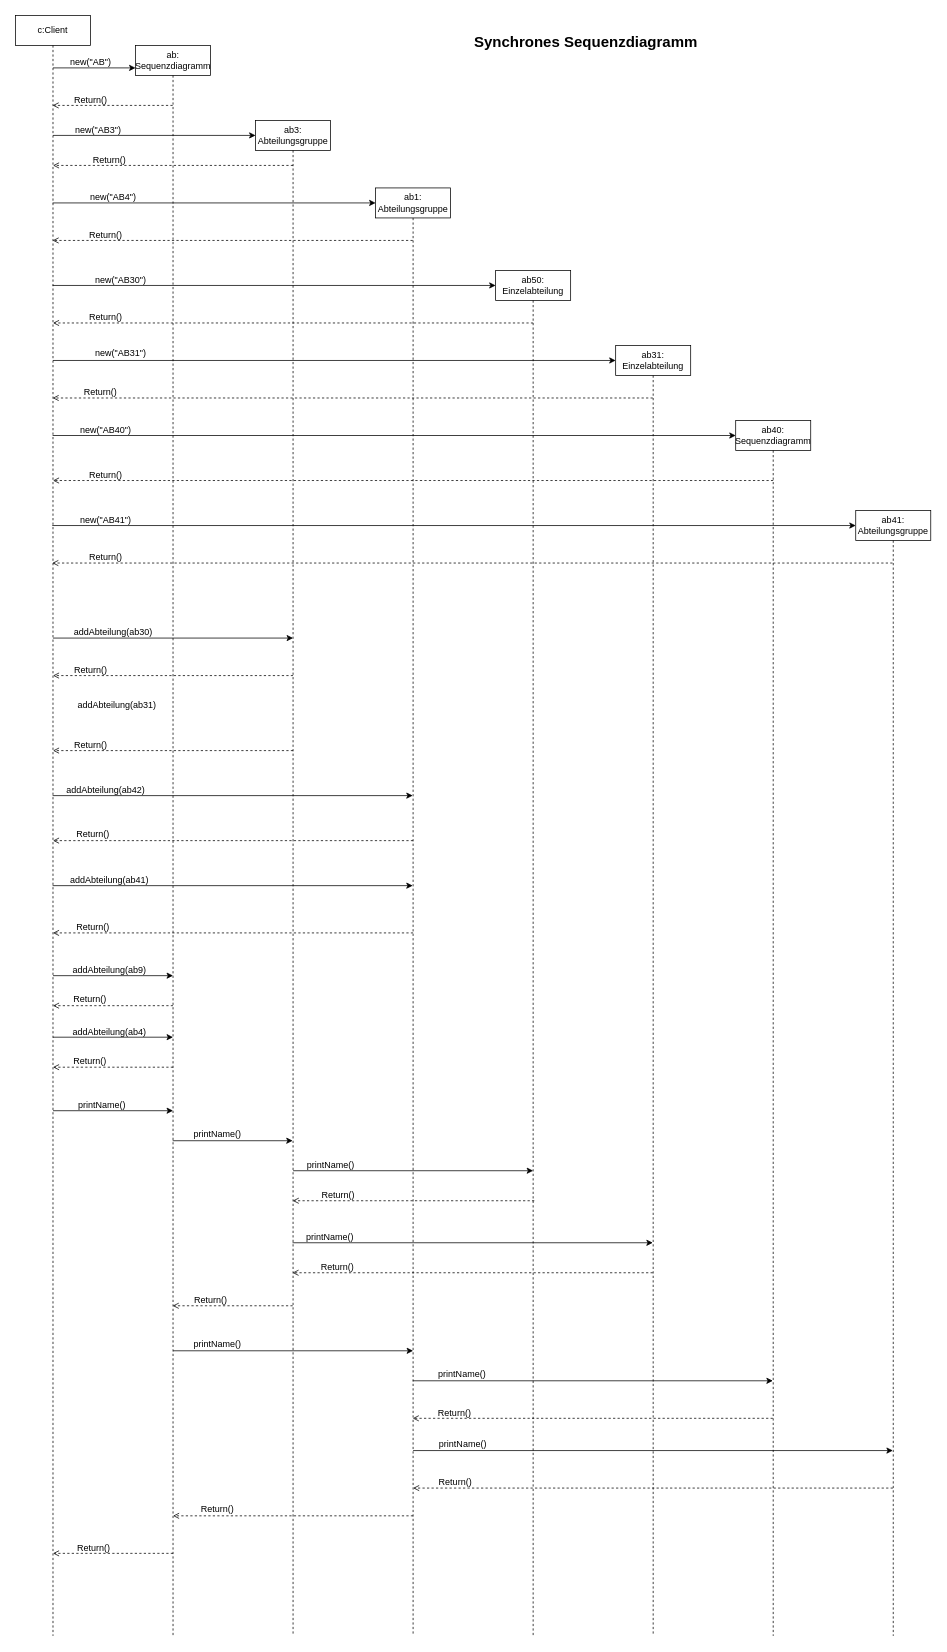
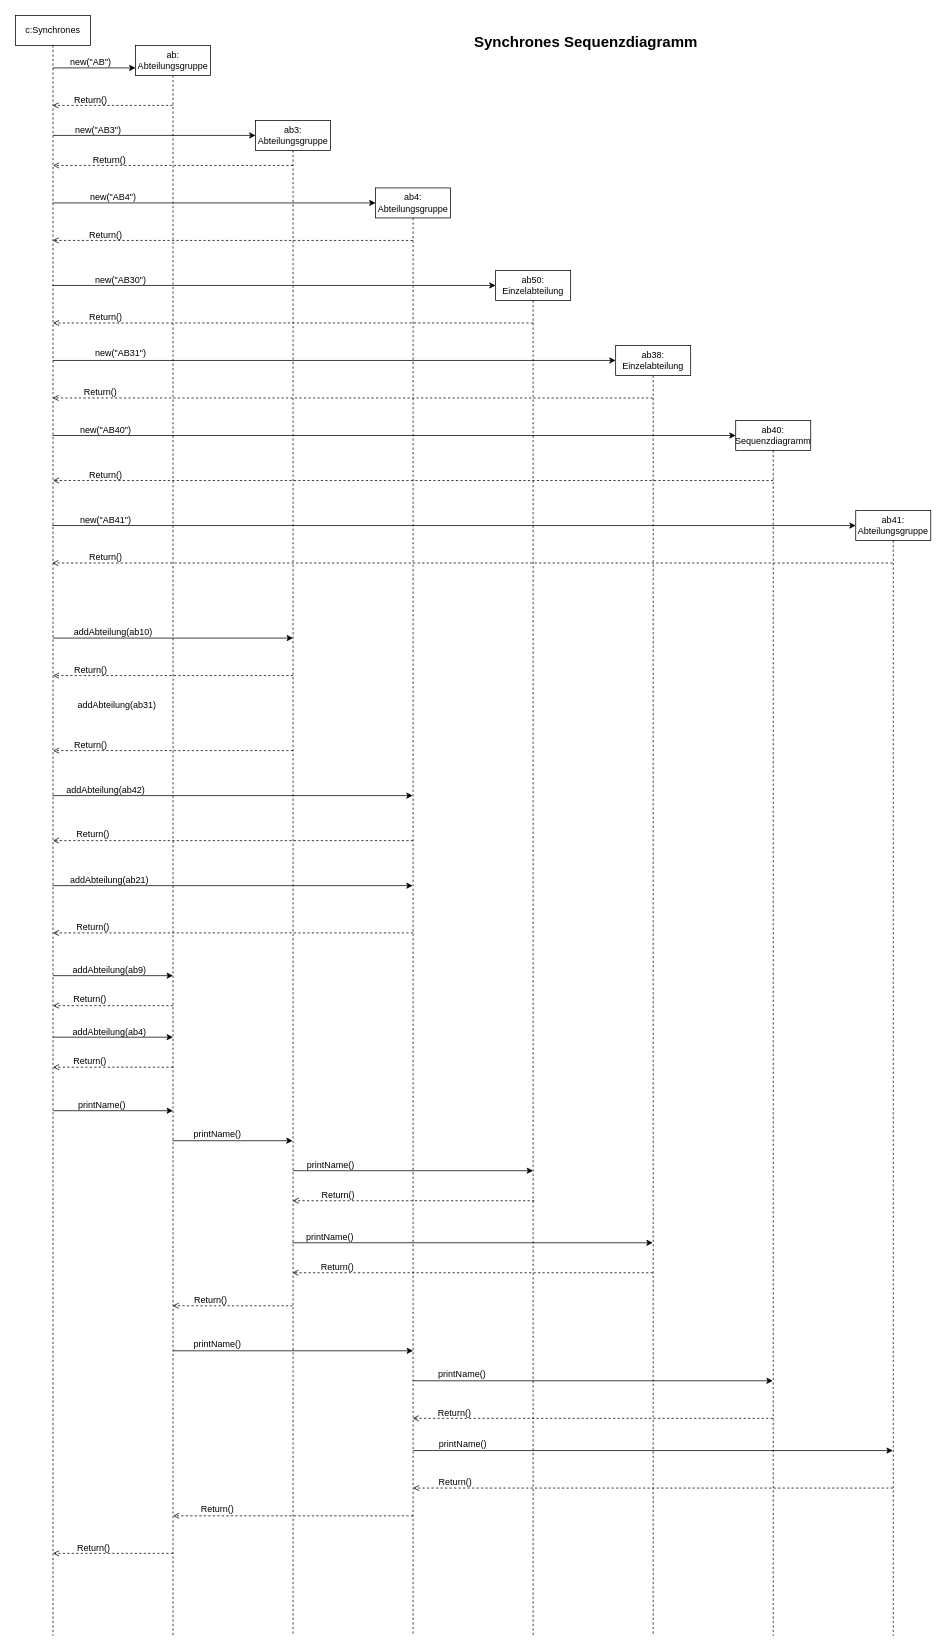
(53, 30) -> (53, 30)
(173, 60) -> (173, 60)
(413, 203) -> (413, 203)
(653, 360) -> (653, 360)
(113, 632) -> (113, 632)
(110, 880) -> (110, 880)
